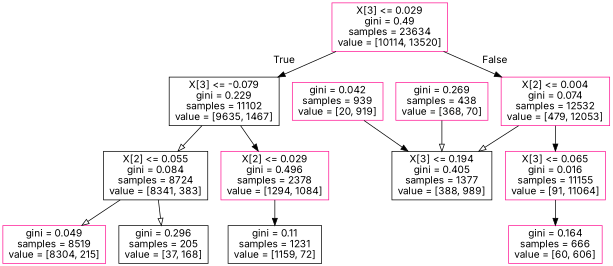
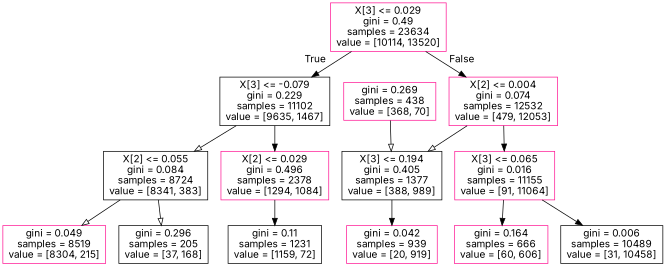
(383, 134) -> (392, 209)
none -> (612, 245)
